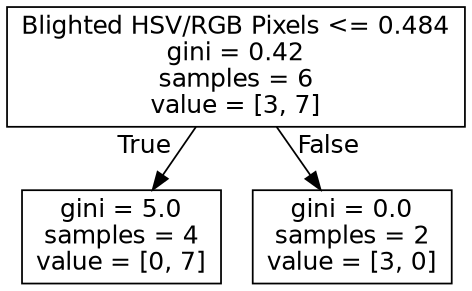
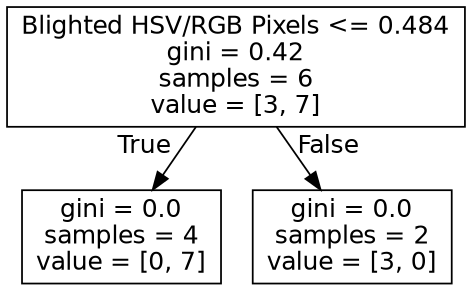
(122, 237) -> (122, 237)
